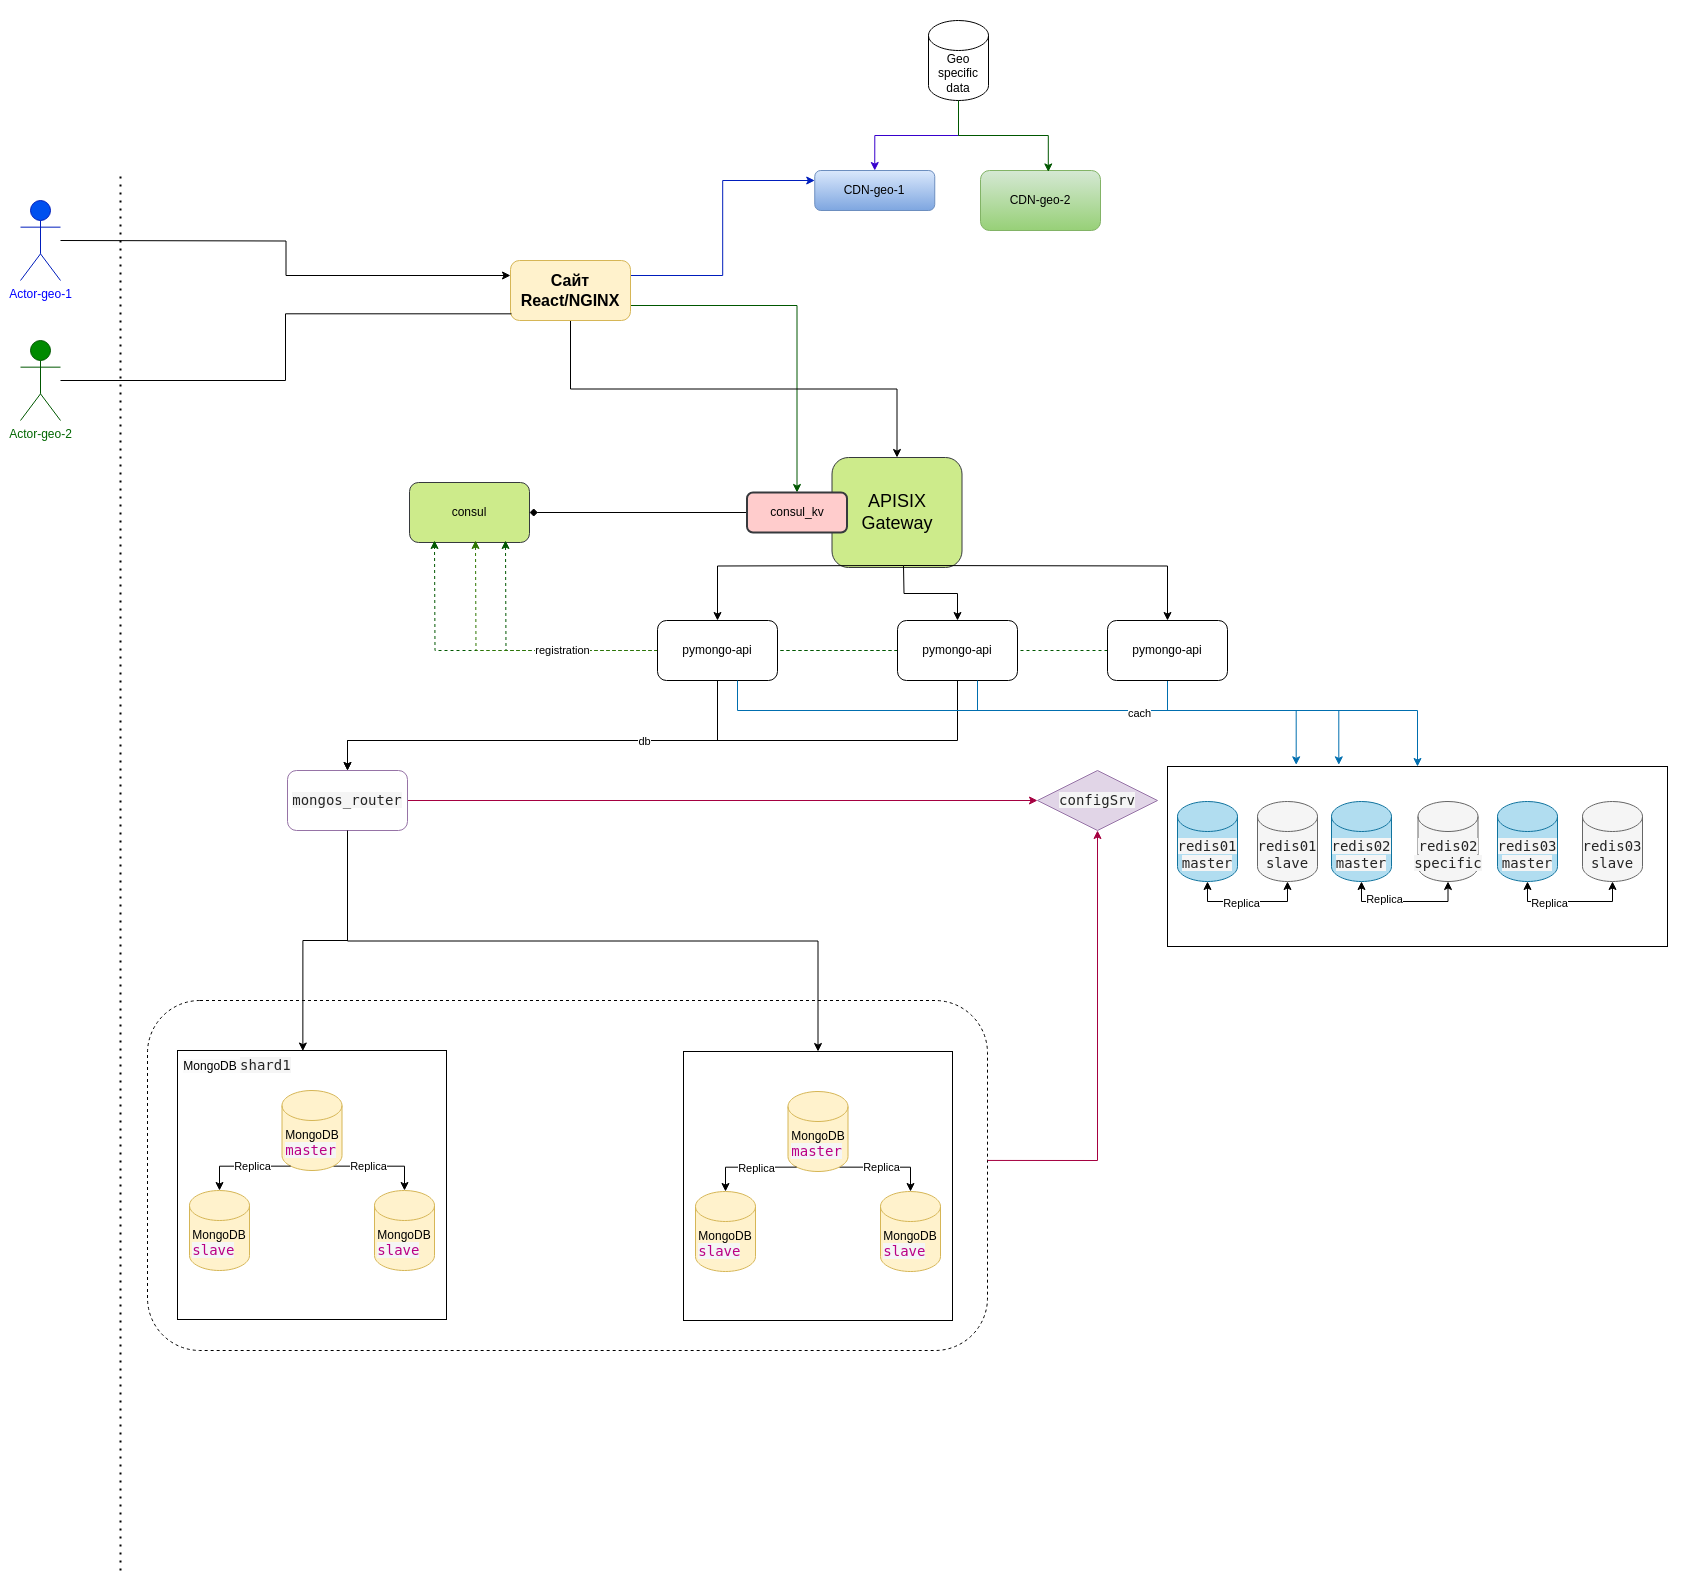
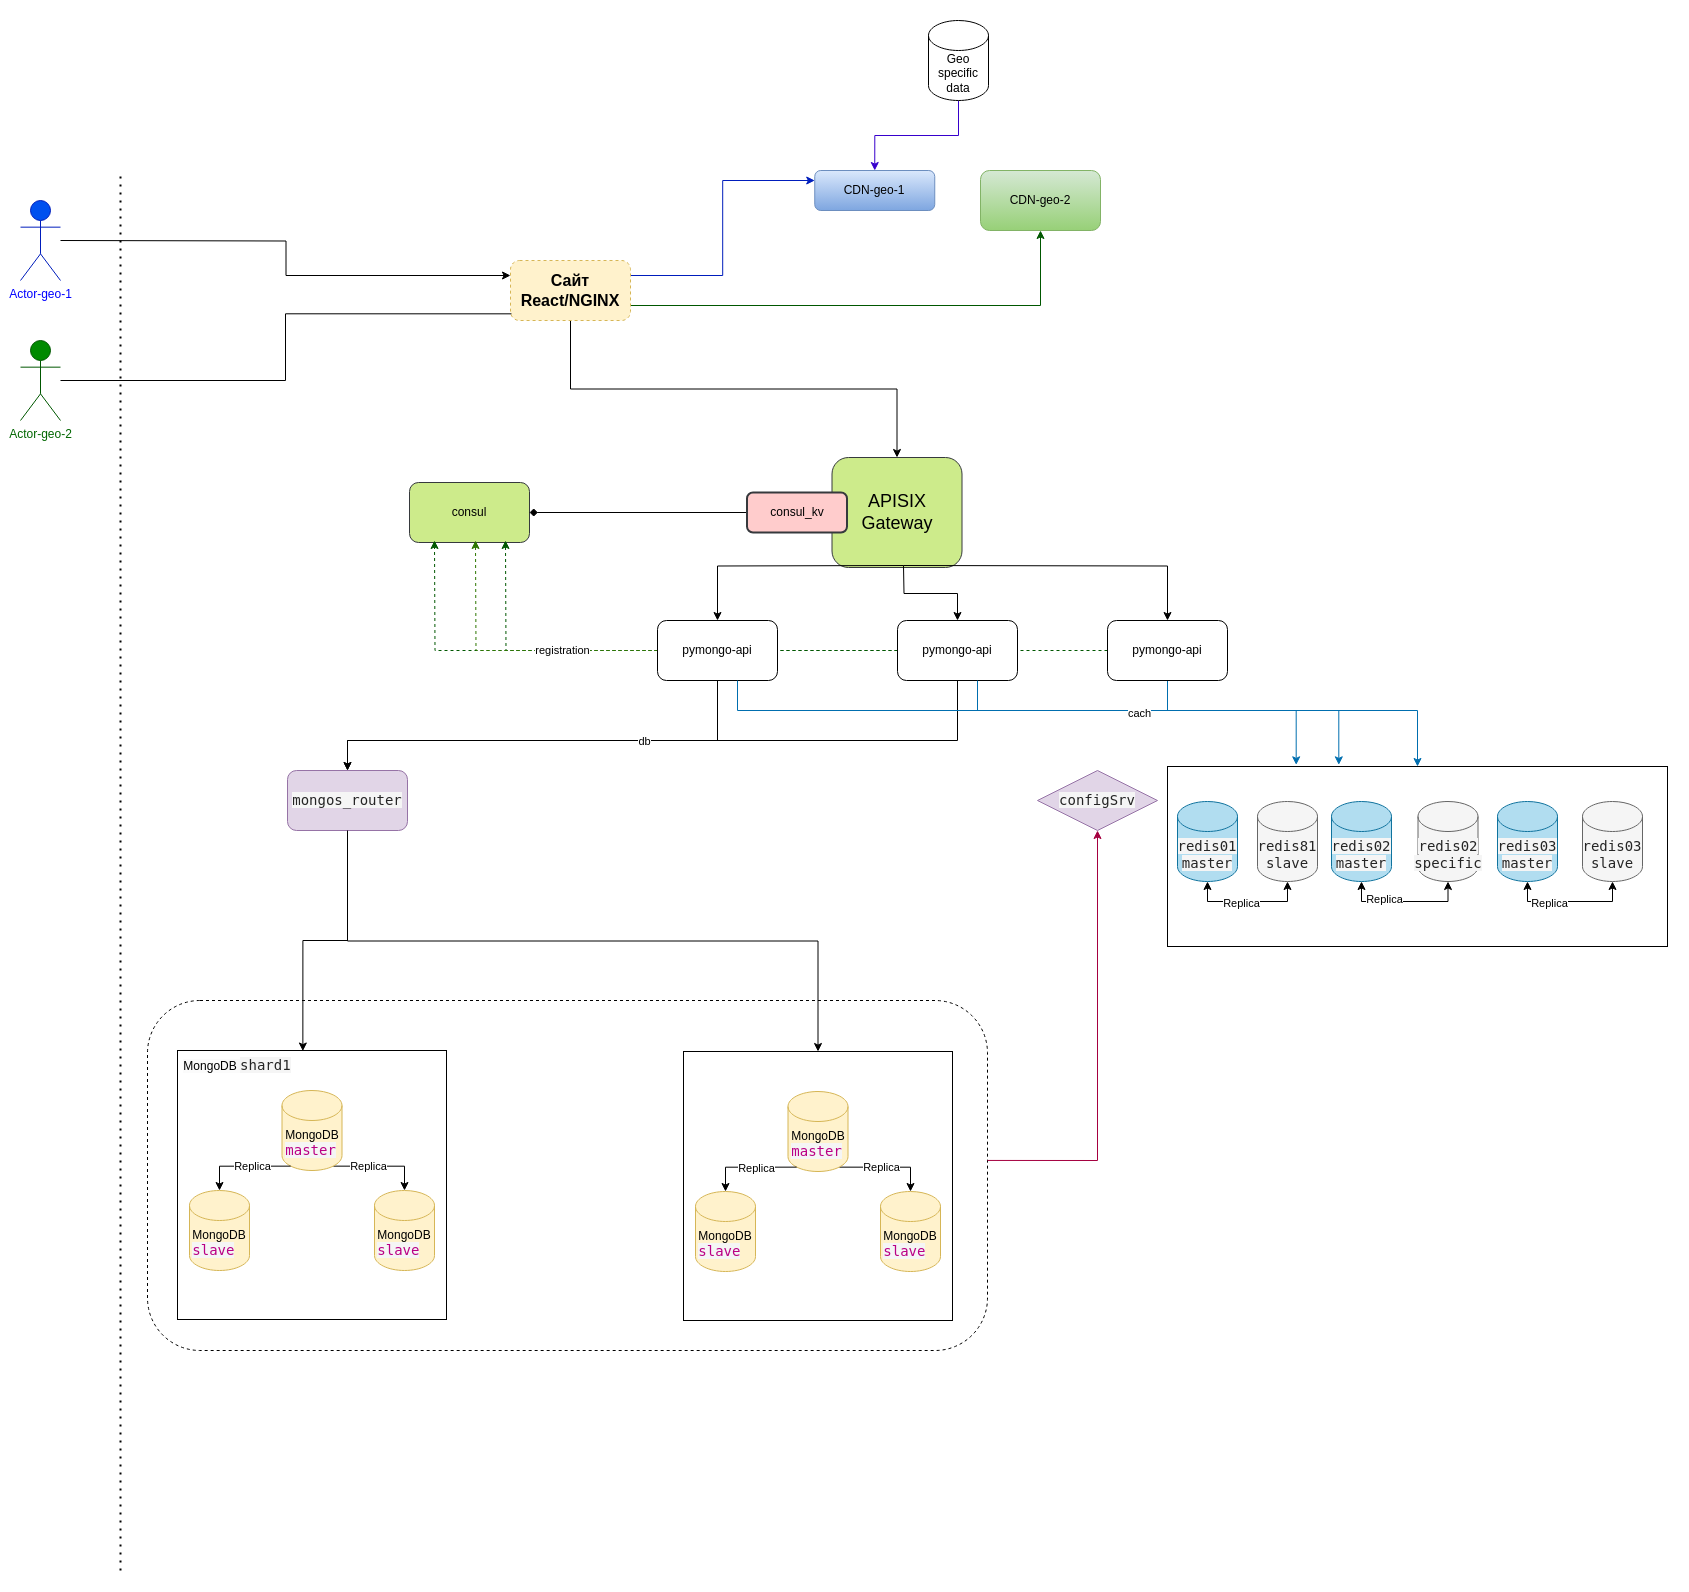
(1019, 136) -> none
(571, 291) -> (571, 291)
(797, 395) -> (952, 306)
(348, 801) -> (348, 801)
(719, 801) -> none
(1288, 855) -> (1288, 855)
